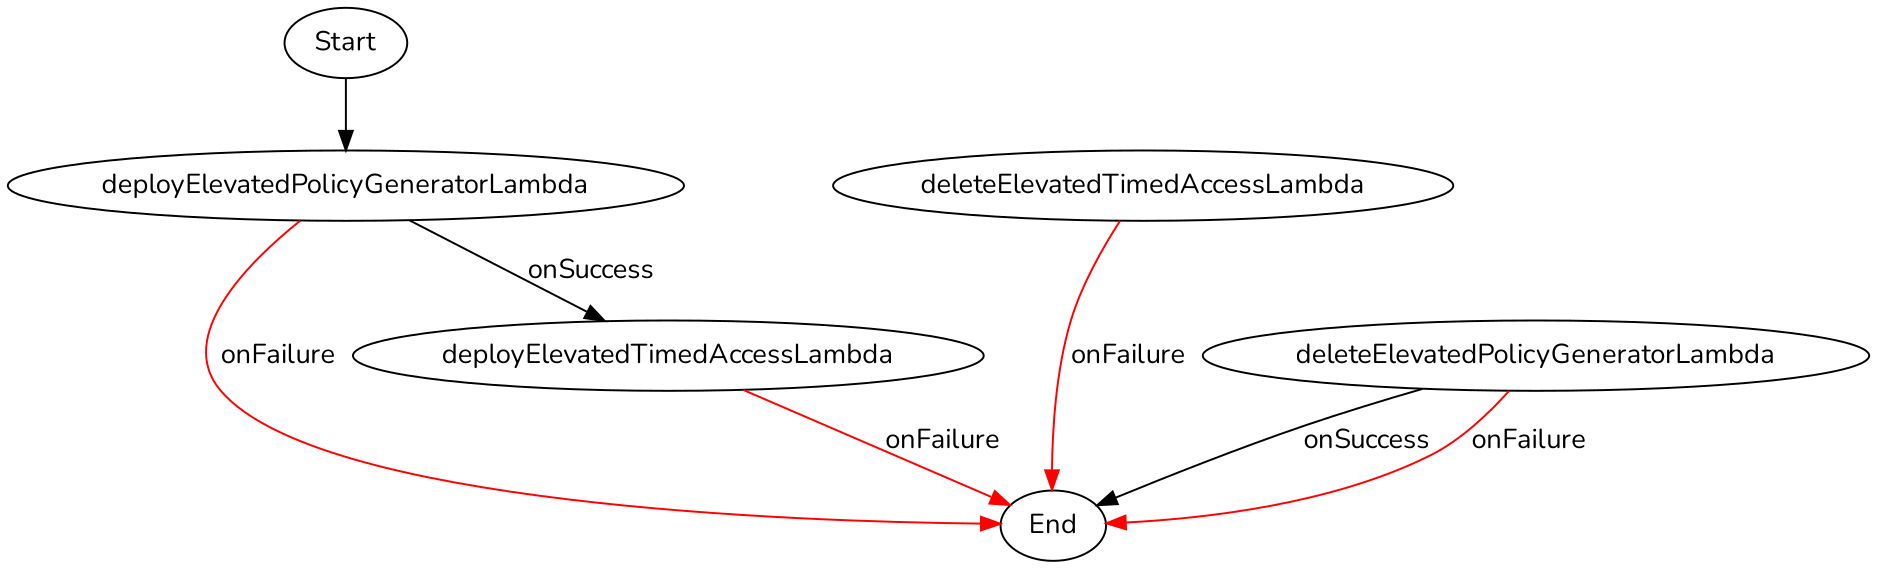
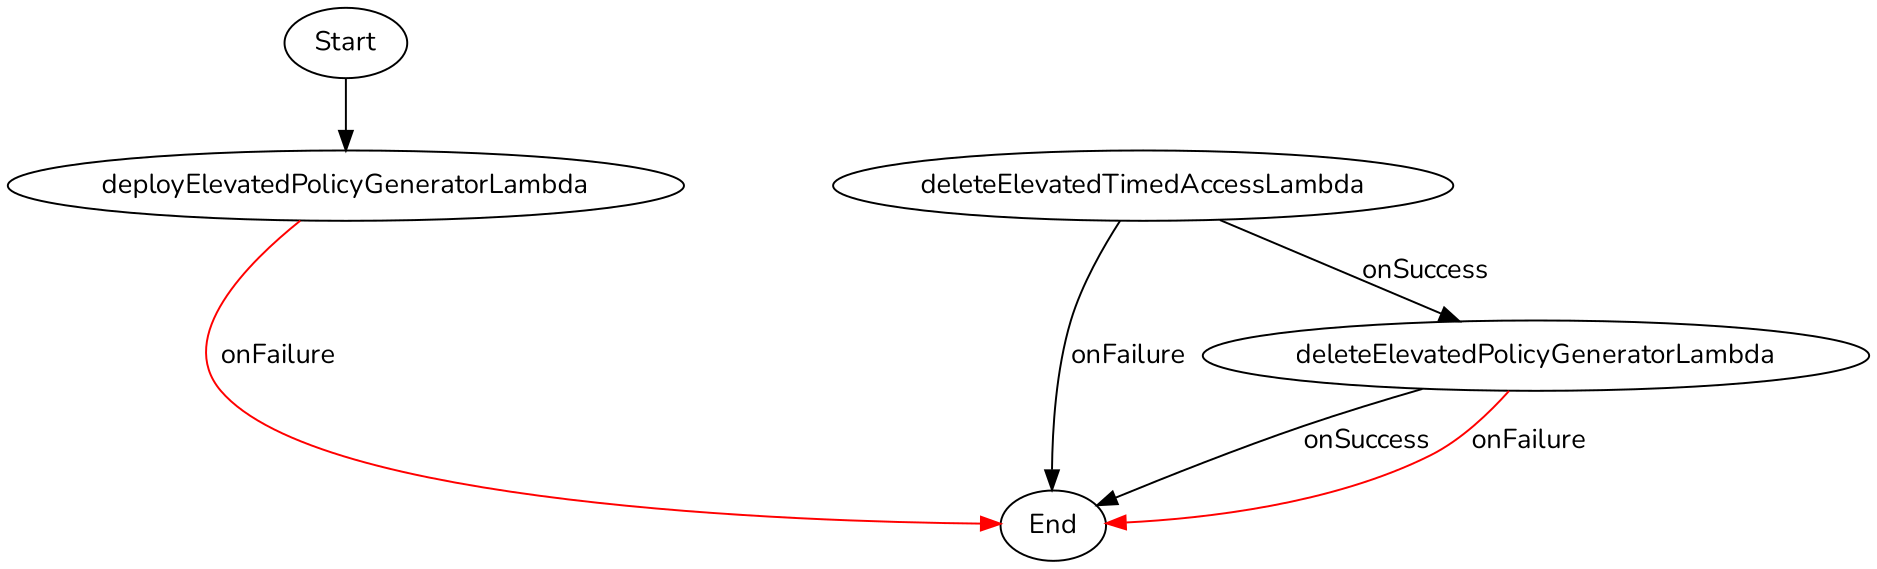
none -> (1330, 267)
(1066, 340) -> (1066, 340)
(668, 356) -> none
